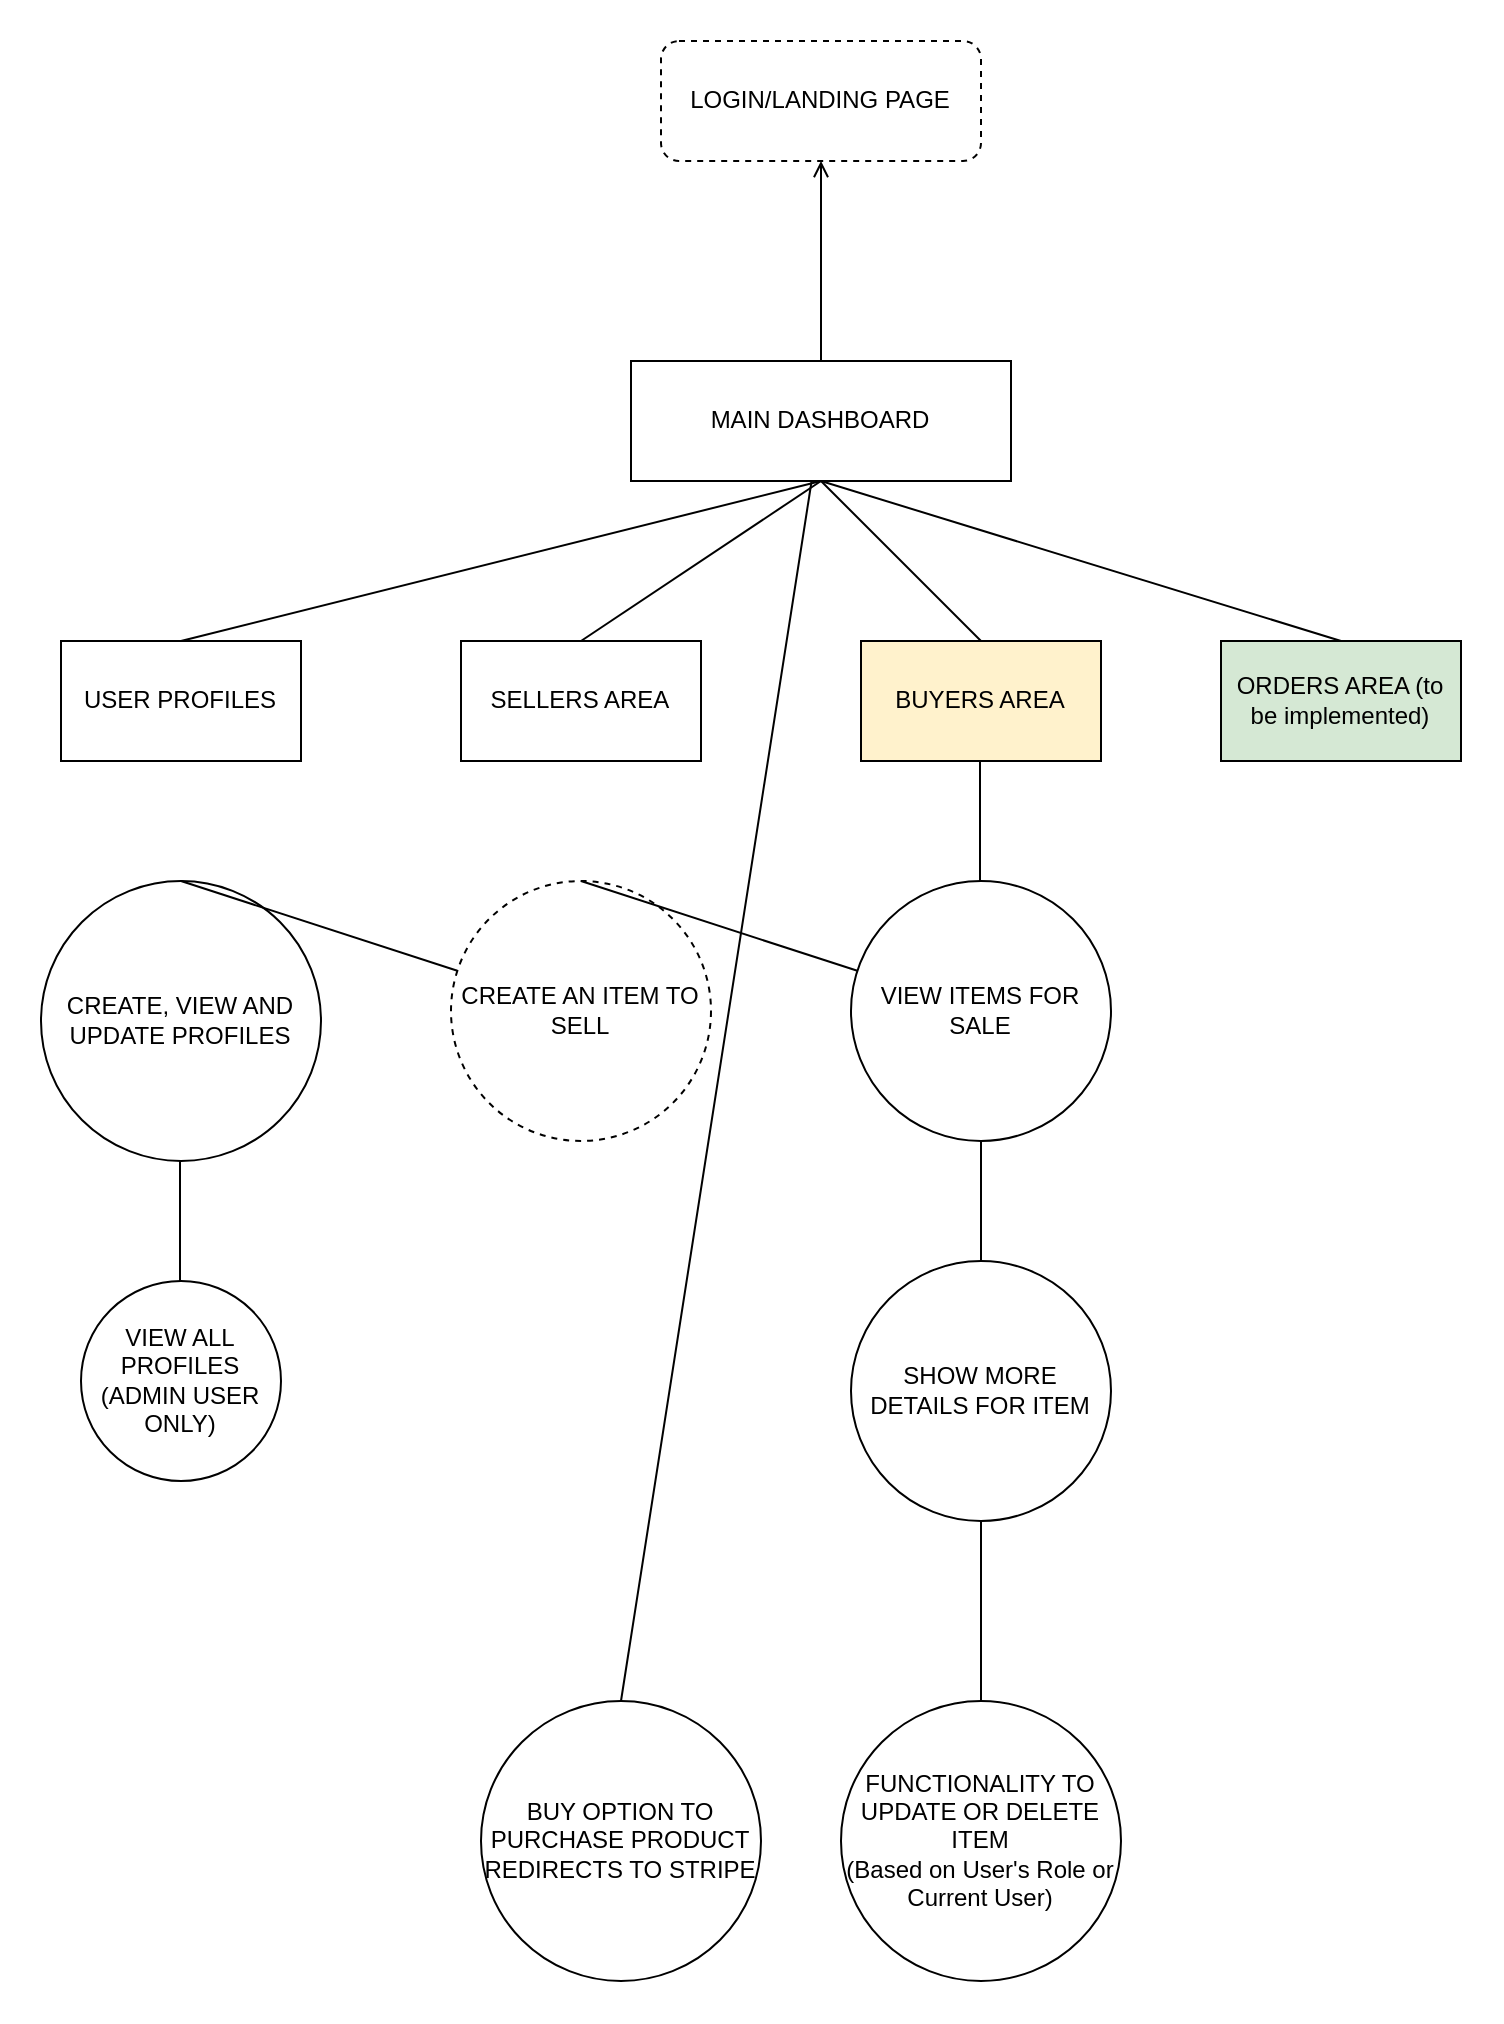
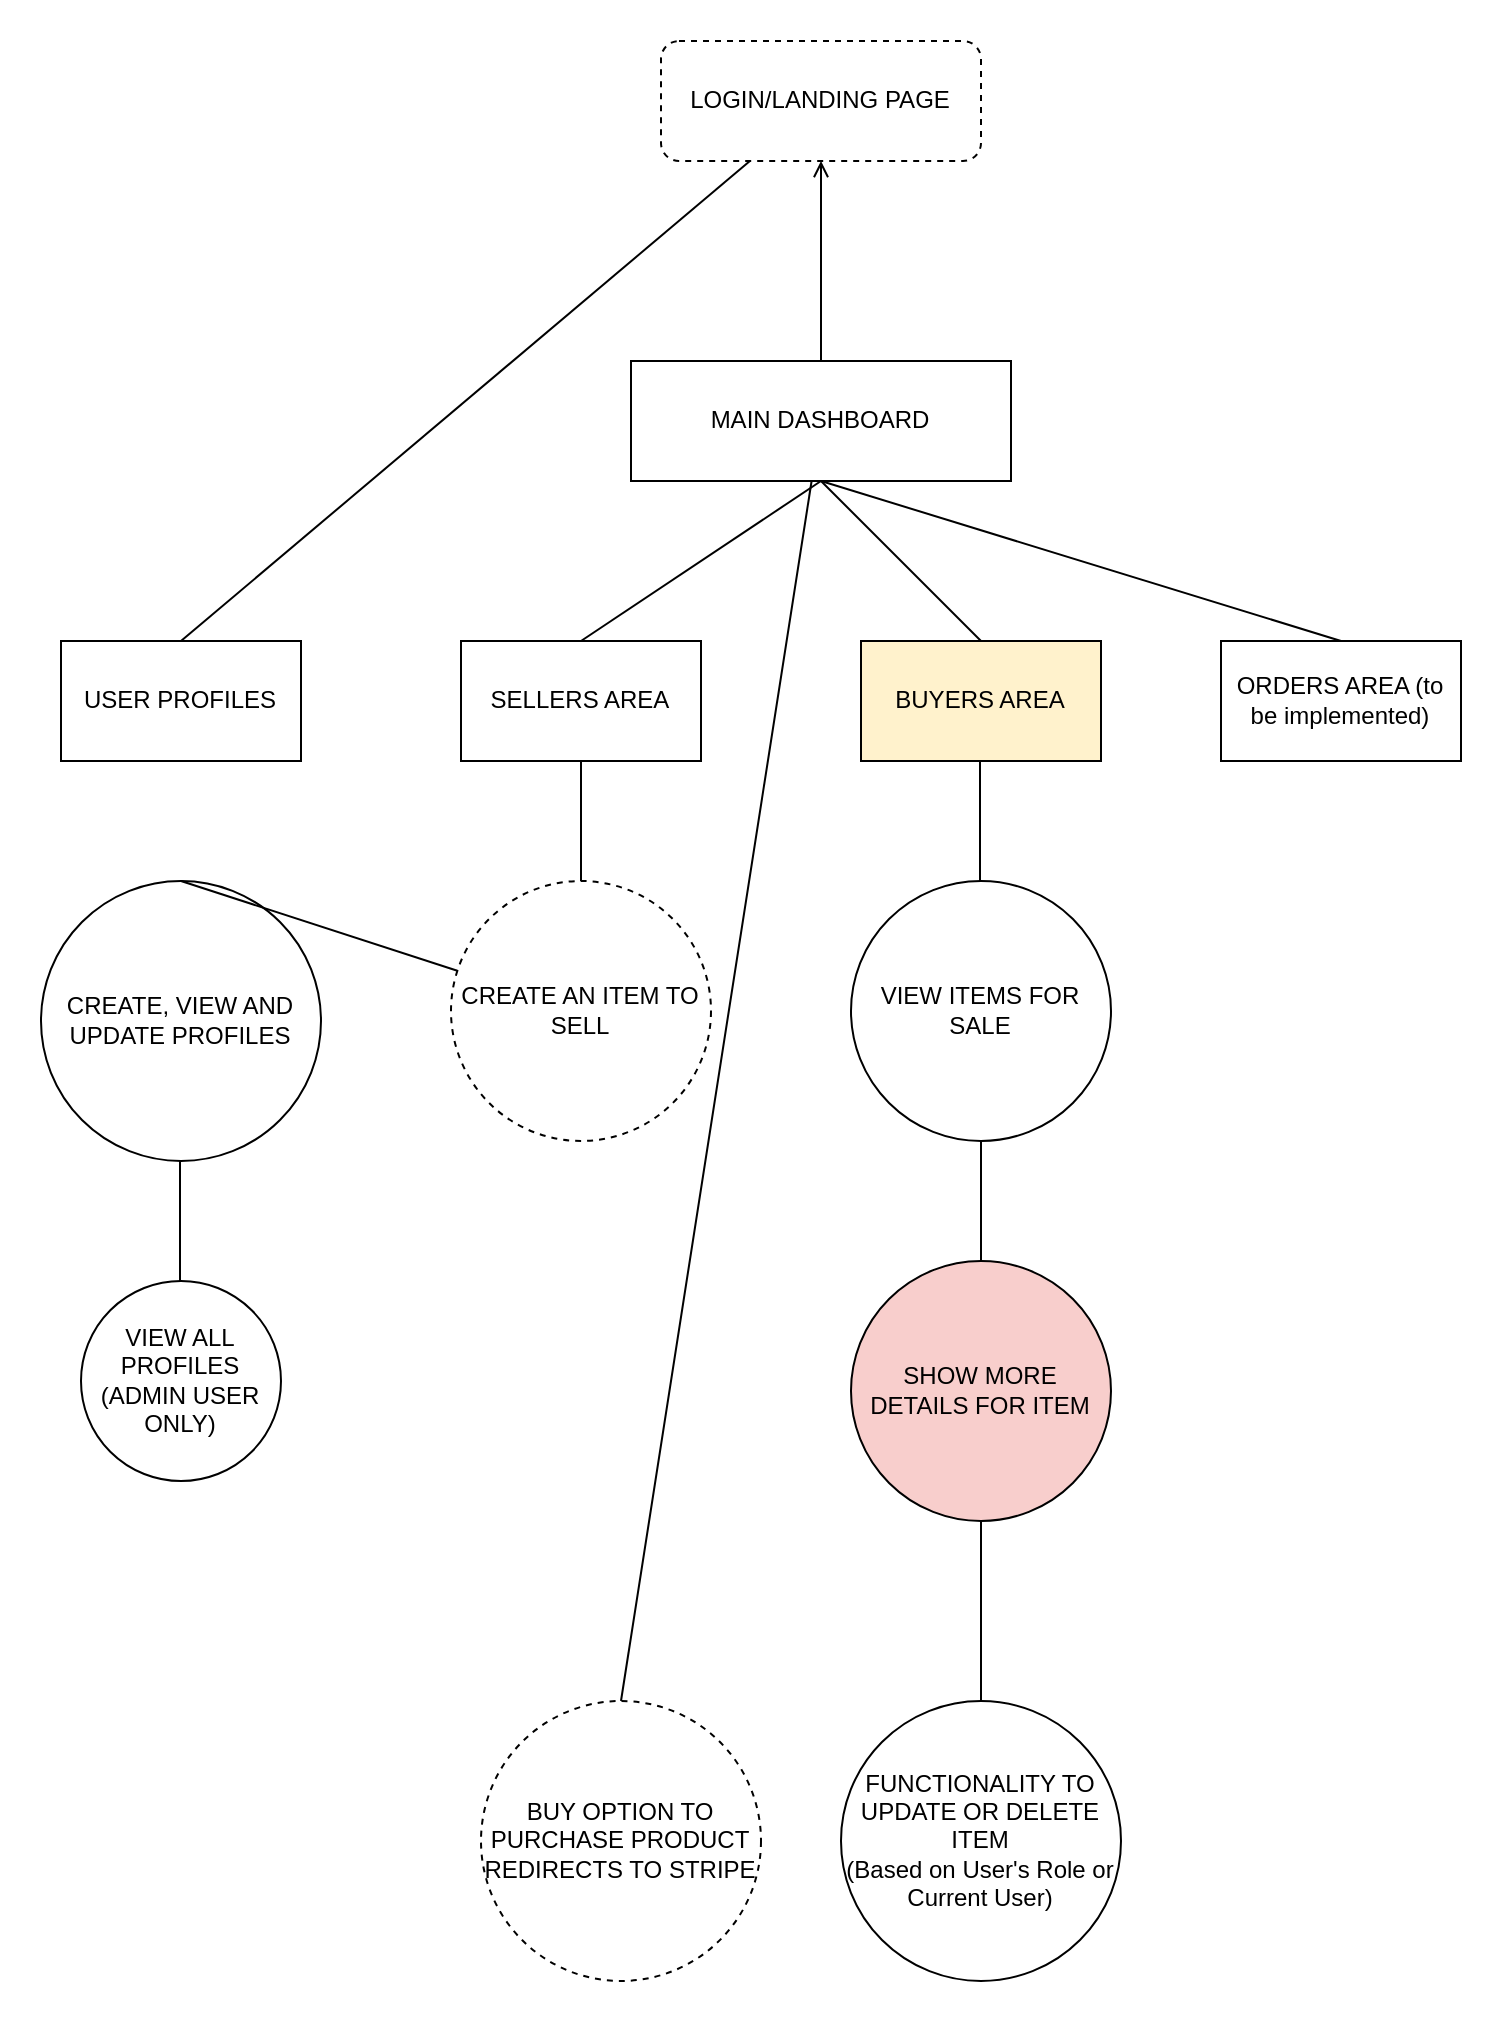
(494, 563) -> (465, 401)
(1341, 701) -> (1341, 701)
(719, 926) -> (581, 821)
(981, 1391) -> (981, 1391)
(621, 1841) -> (621, 1841)
